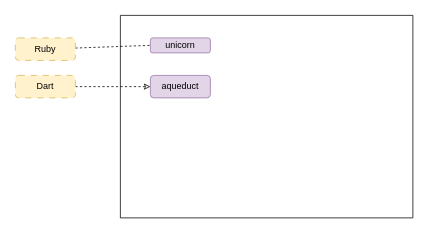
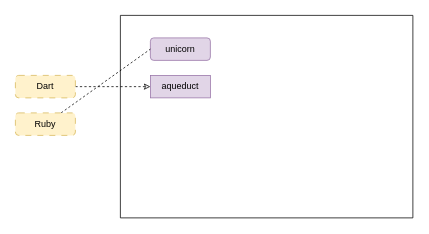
(180, 45) -> (180, 49)
(45, 49) -> (45, 124)
(180, 87) -> (180, 87)
